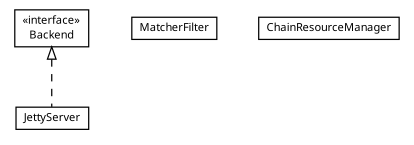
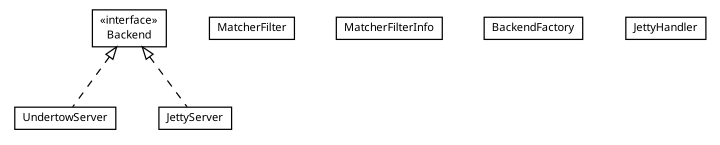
(329, 28) -> none
none -> (389, 28)
none -> (533, 28)
none -> (665, 28)
none -> (65, 118)
